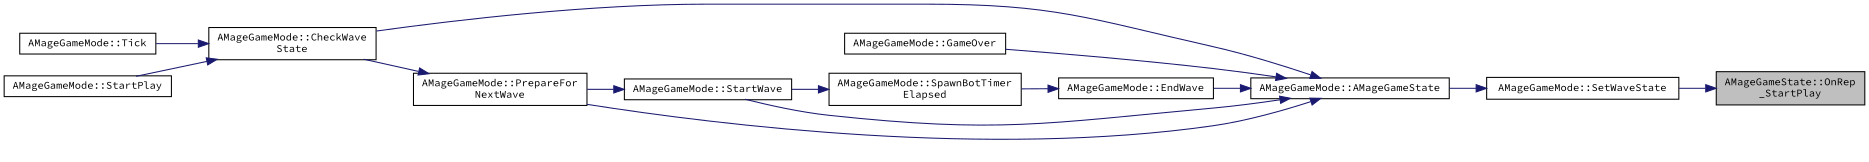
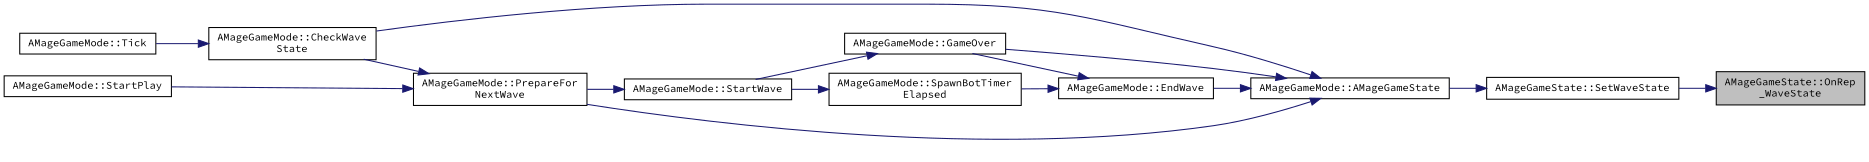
none -> (1025, 65)
(171, 69) -> (287, 88)
(1583, 88) -> (1583, 88)
(1791, 88) -> (1791, 88)
(1012, 125) -> (811, 68)
